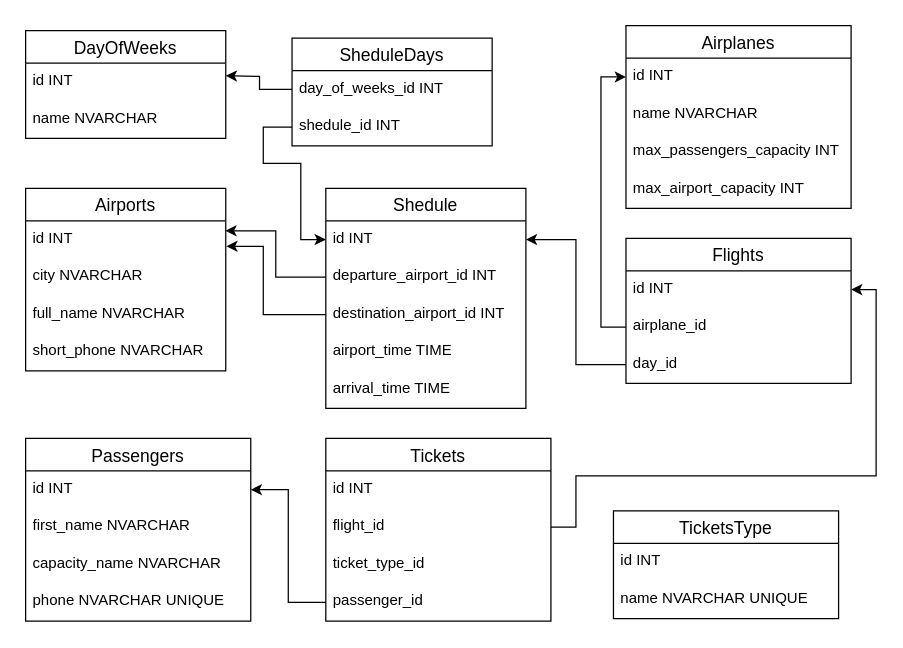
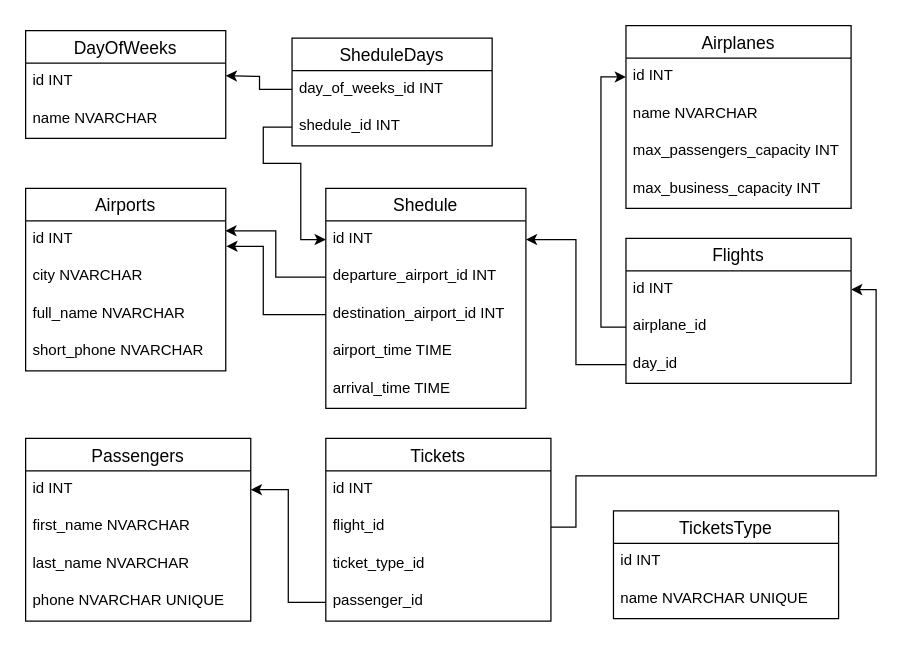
(728, 188) -> (732, 188)
(122, 563) -> (105, 563)
